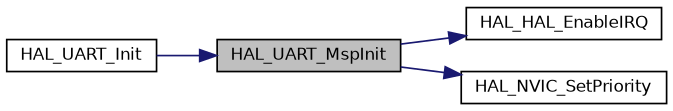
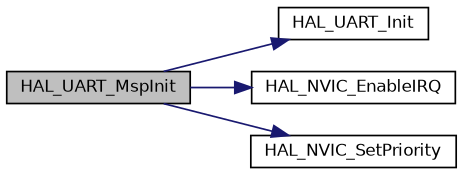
(564, 24) -> (354, 88)
(178, 56) -> (218, 58)
